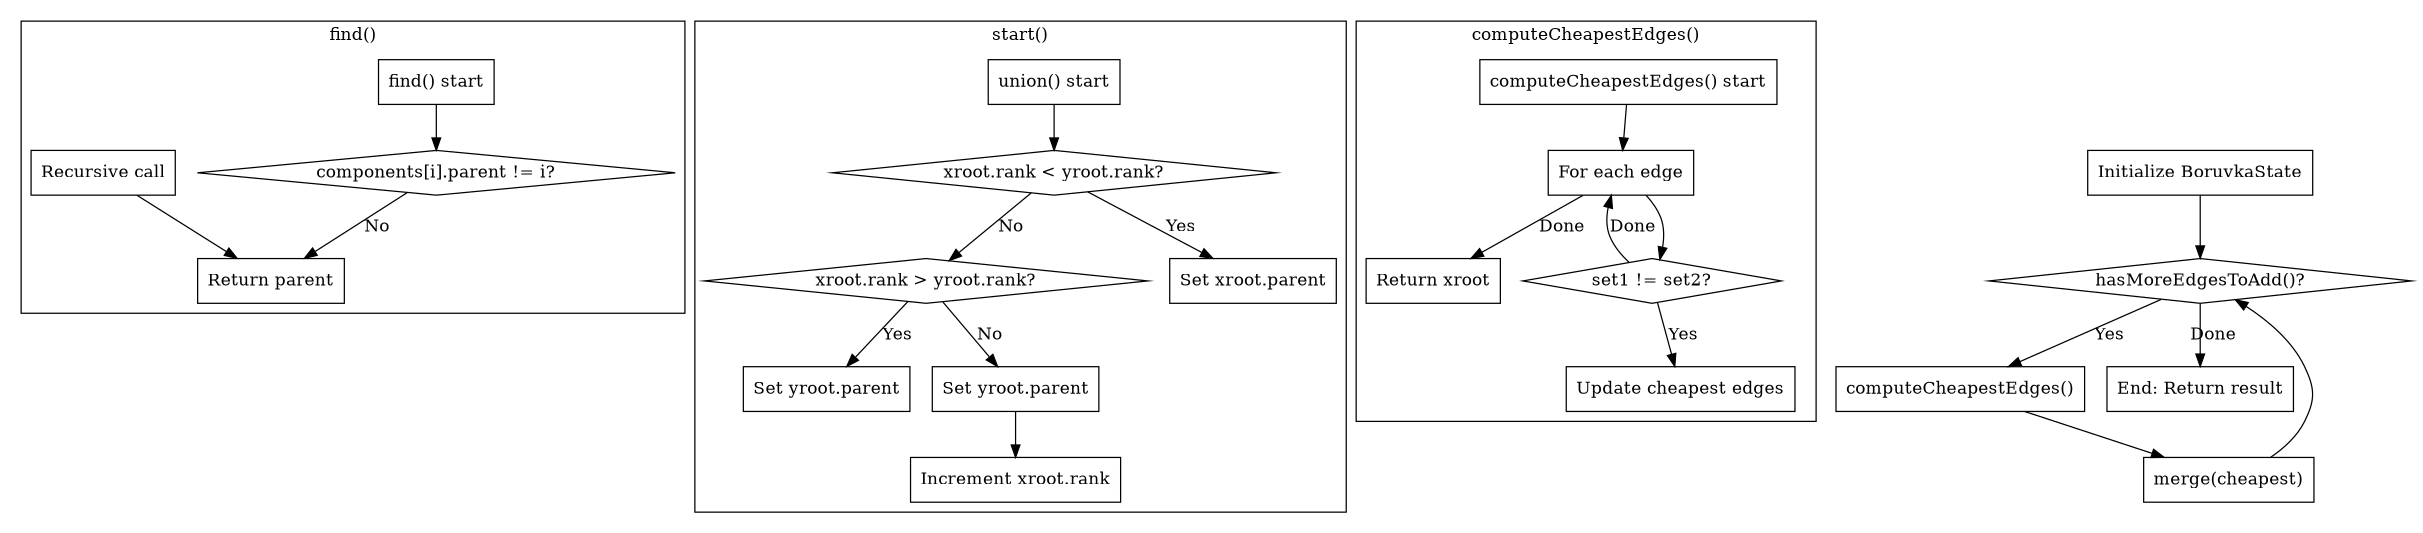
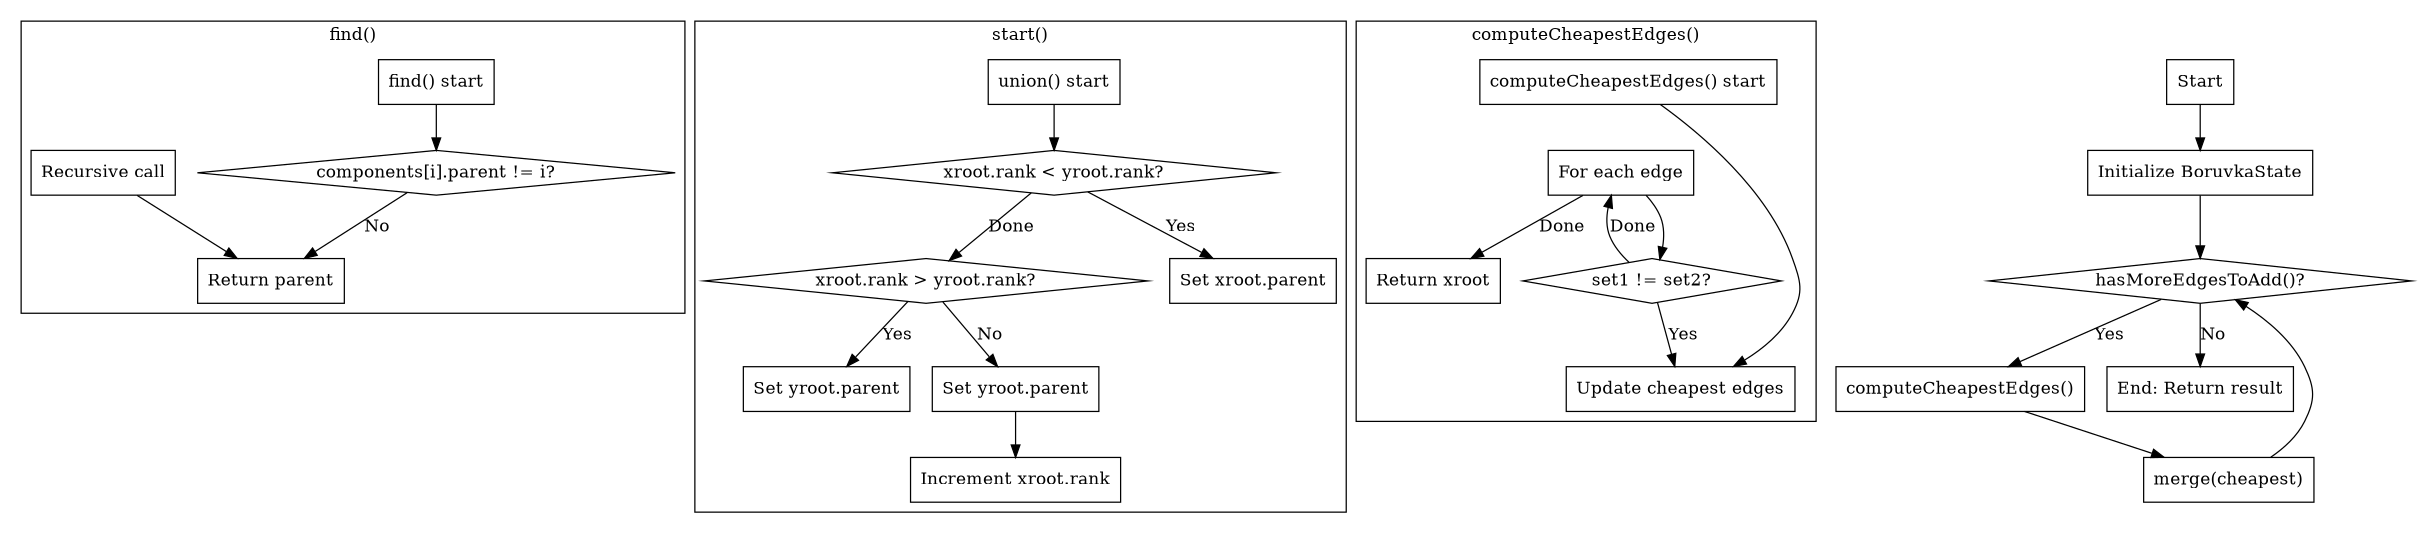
none -> (2200, 82)
(1625, 121) -> (1775, 222)
(1011, 227) -> (1011, 227)
(2213, 335) -> (2213, 335)
